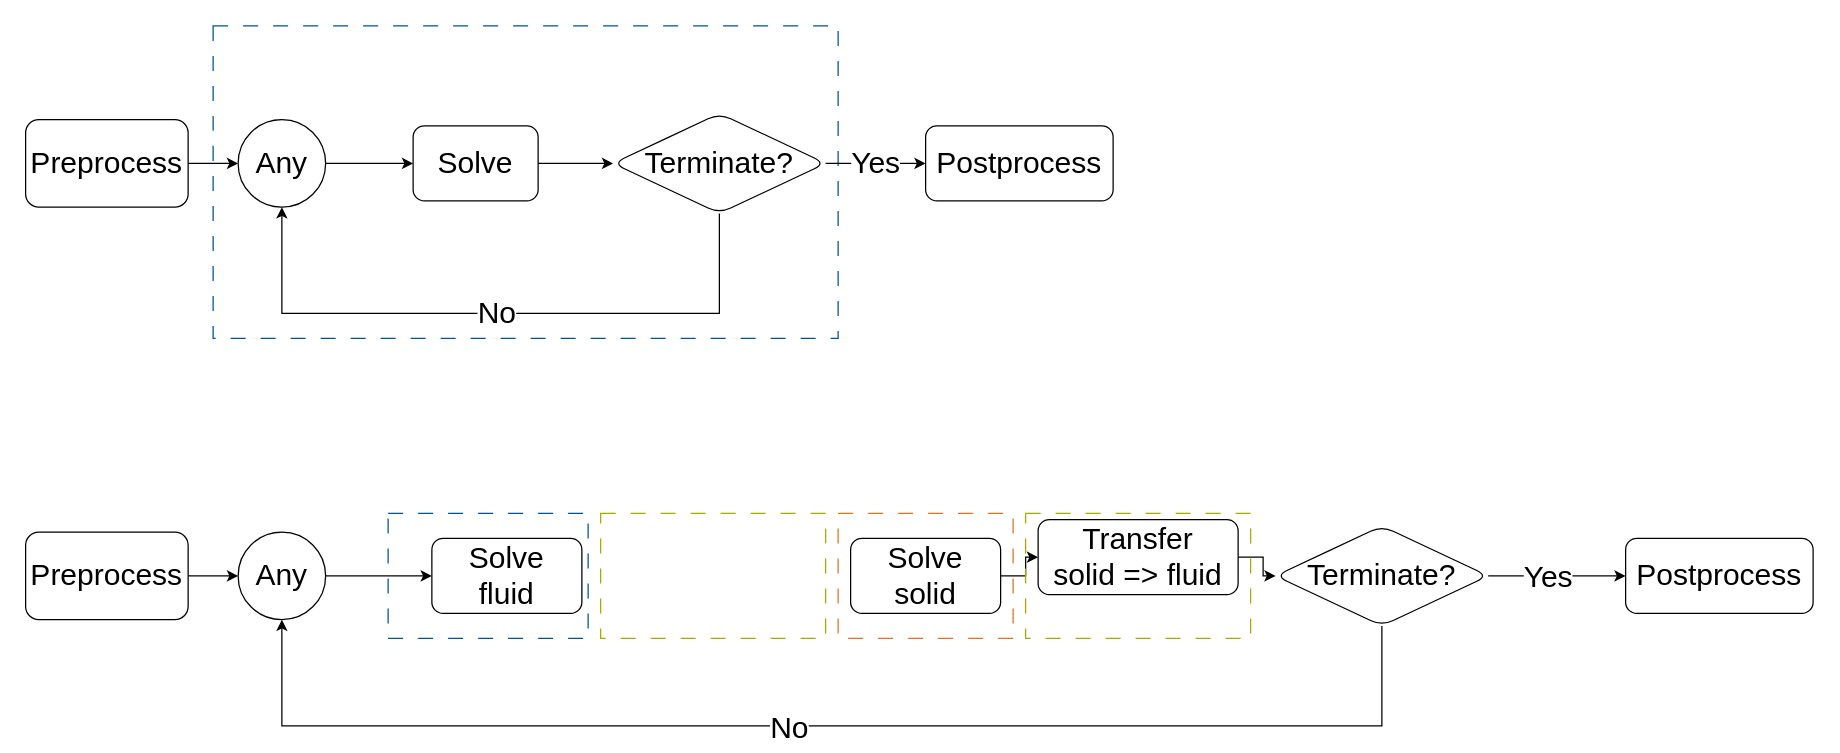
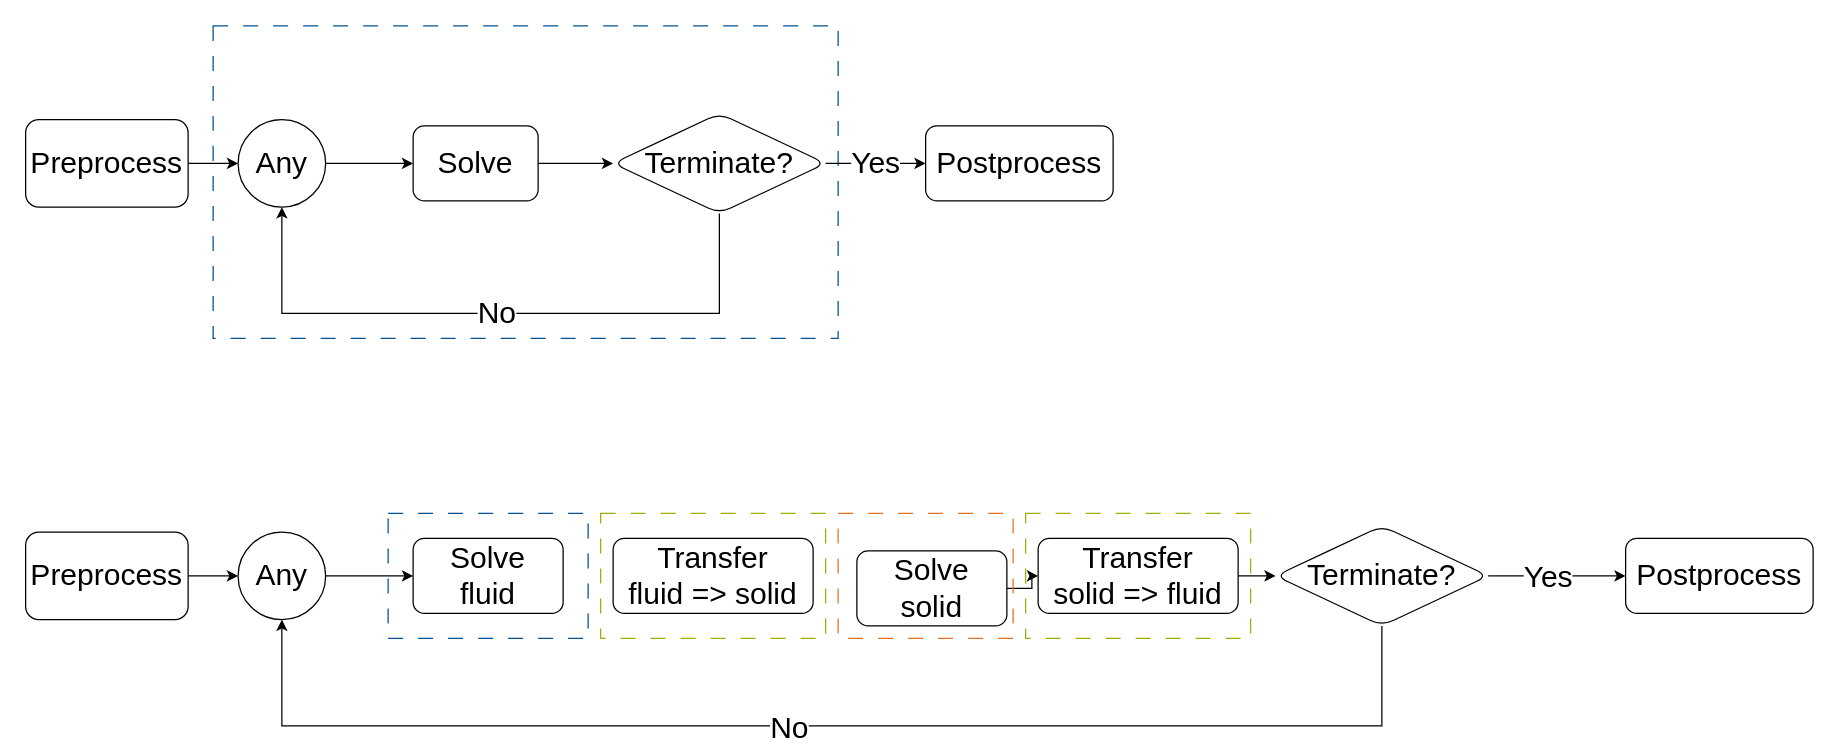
(1138, 557) -> (1138, 576)
(507, 576) -> (488, 576)
none -> (713, 576)
(926, 576) -> (932, 588)
